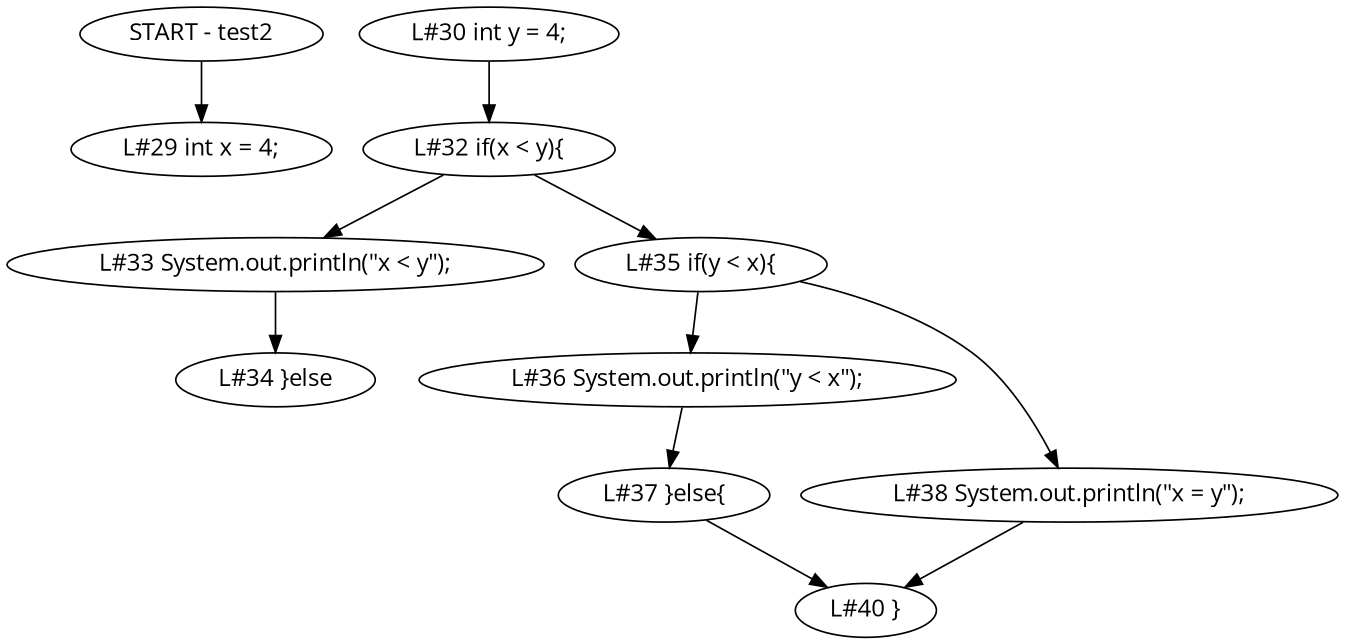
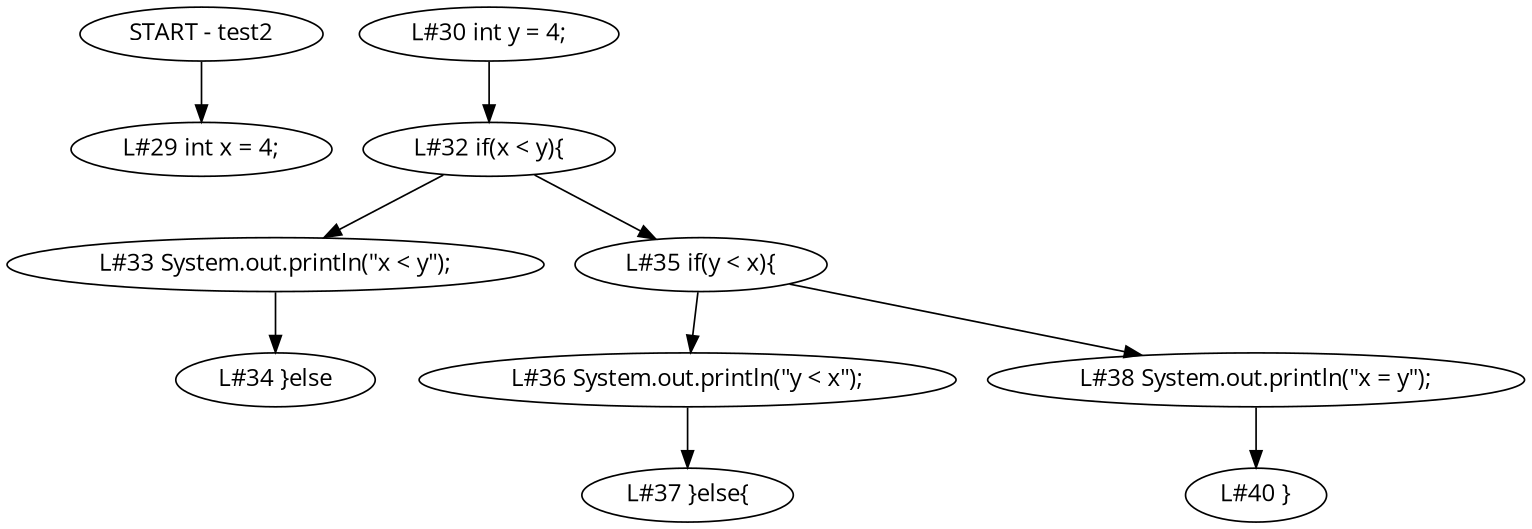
(759, 550) -> none
